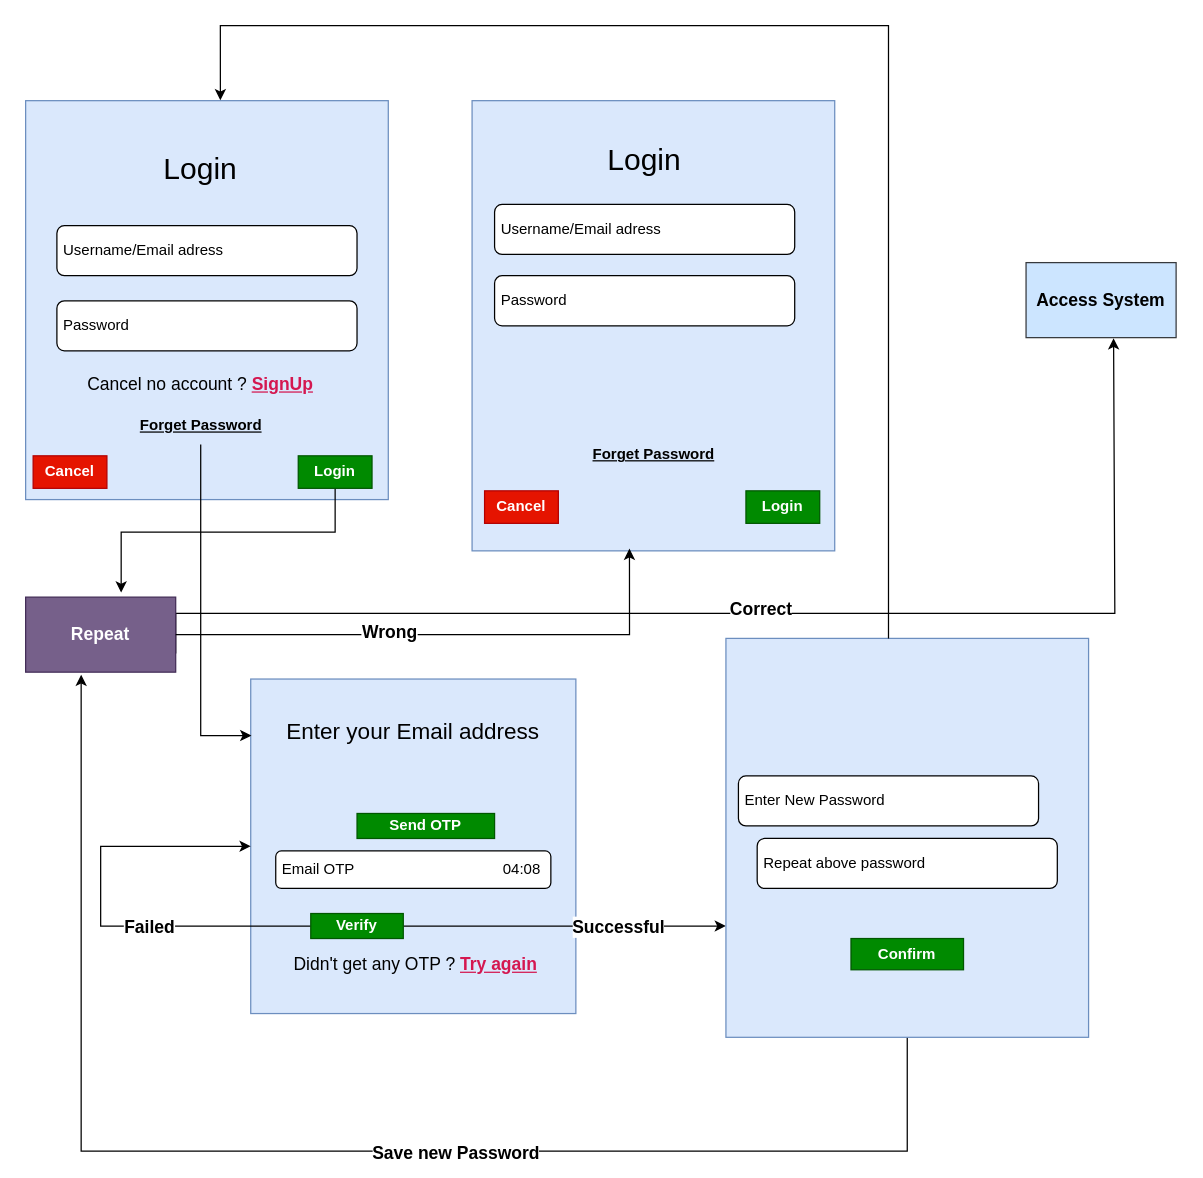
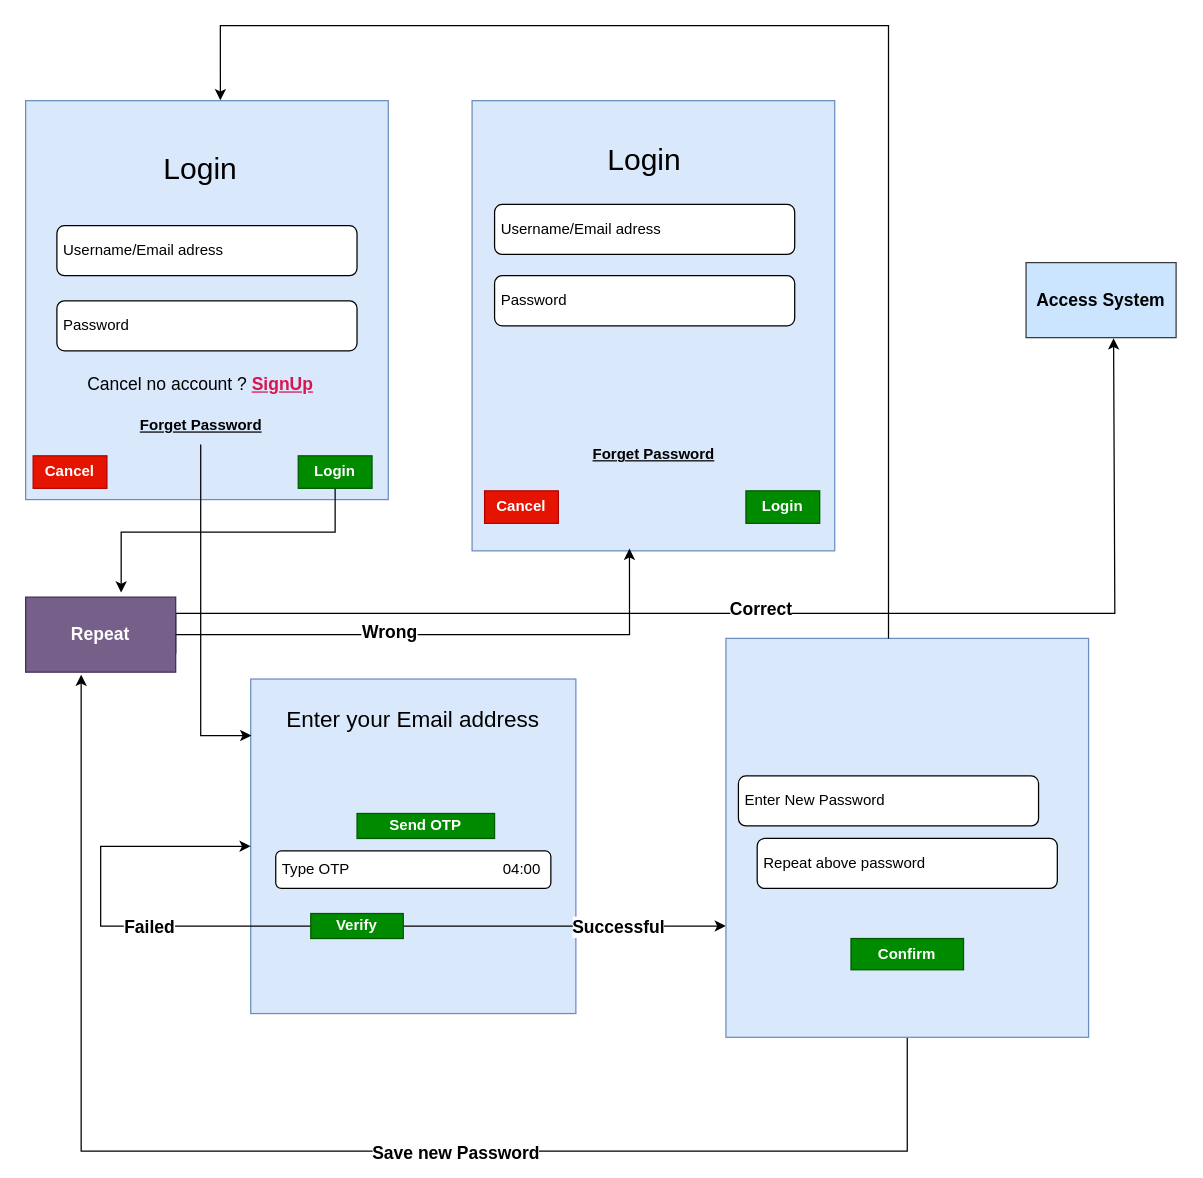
(413, 732) -> (413, 719)
(310, 869) -> (310, 869)
(522, 869) -> (522, 869)
(416, 964) -> none
